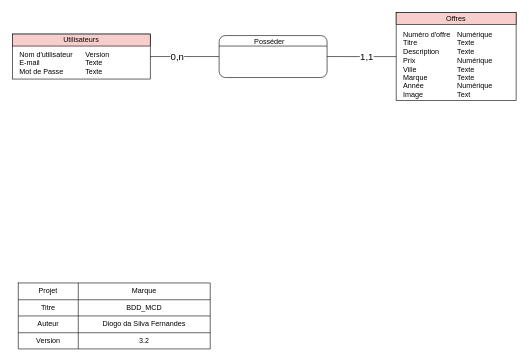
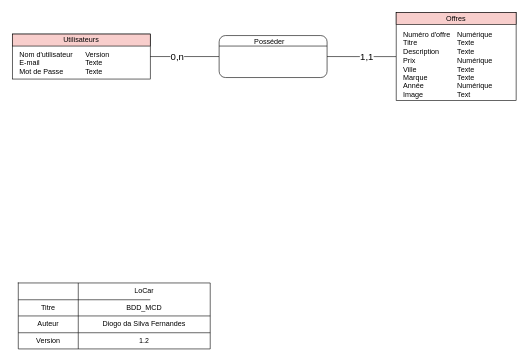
(48, 291) -> none
(144, 291) -> (144, 291)
(144, 341) -> (144, 341)
